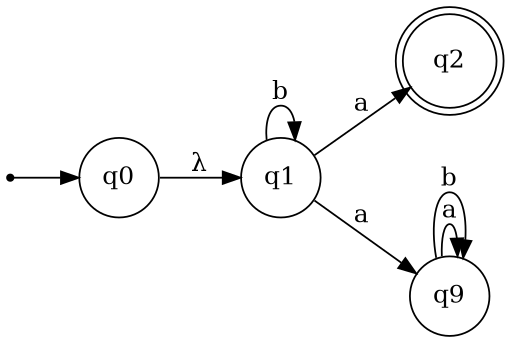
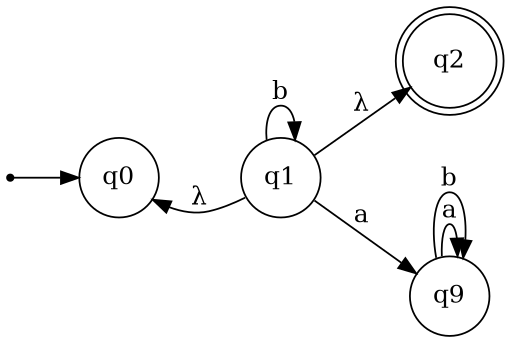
(362, 104) -> (362, 104)
(191, 178) -> (208, 211)
